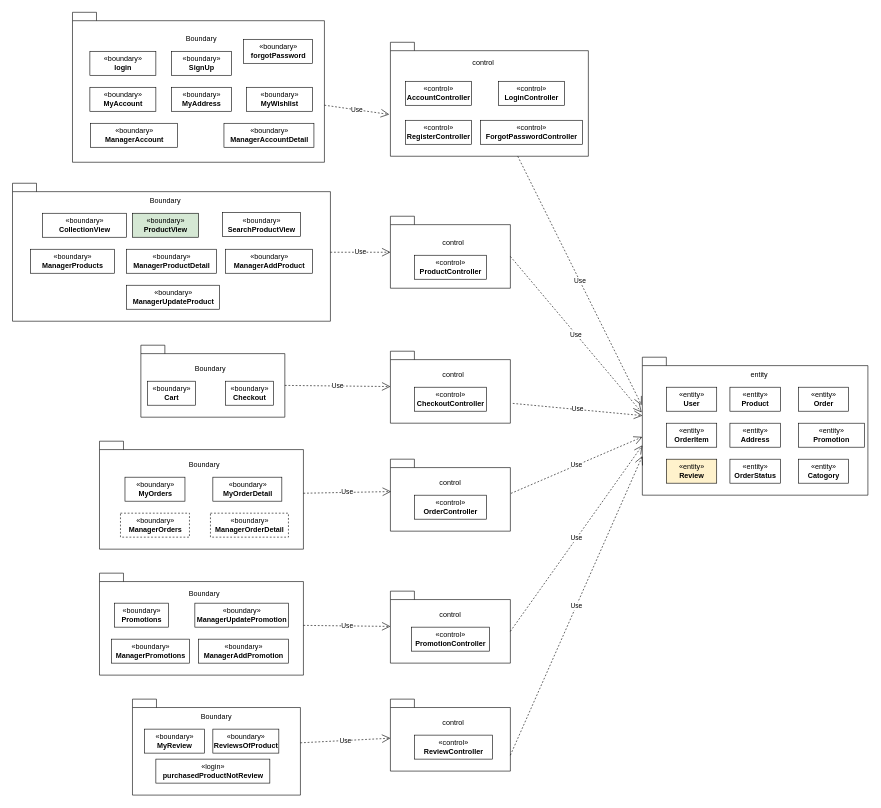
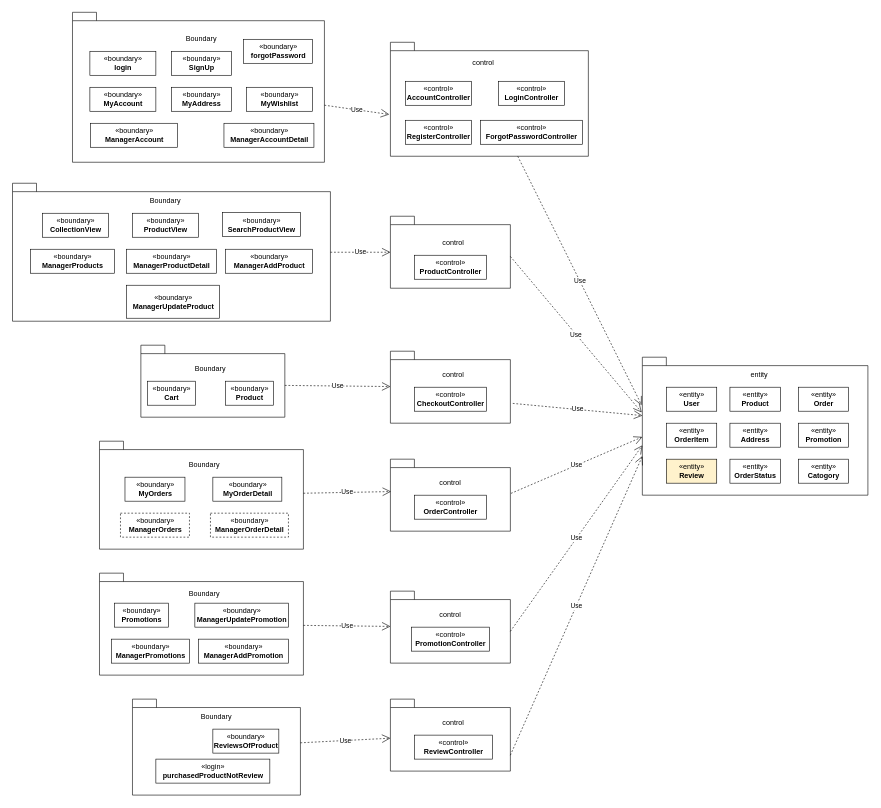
(84, 225) -> (75, 225)
(165, 225) -> (165, 225)
(173, 297) -> (173, 302)
(250, 393) -> (250, 393)
(831, 435) -> (824, 435)
(174, 741) -> none
